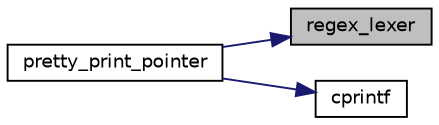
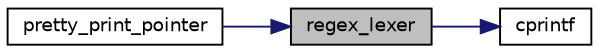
(260, 84) -> (456, 27)
